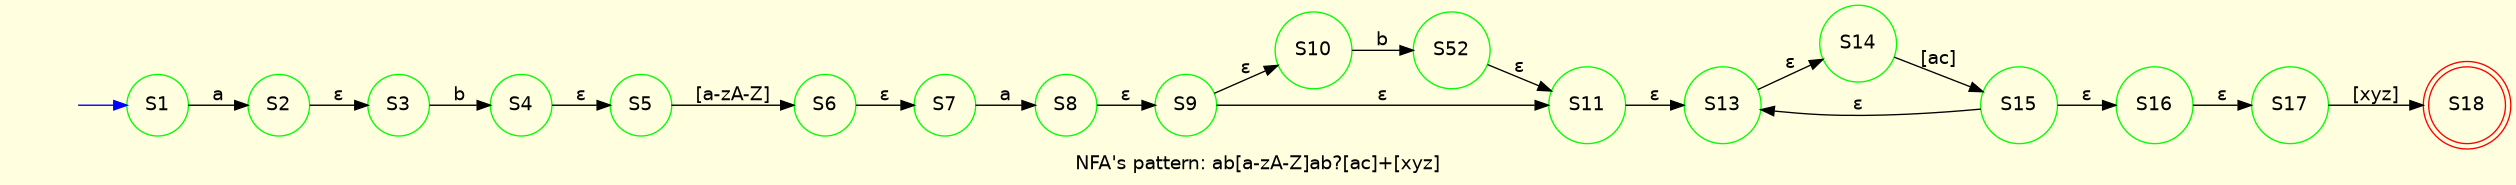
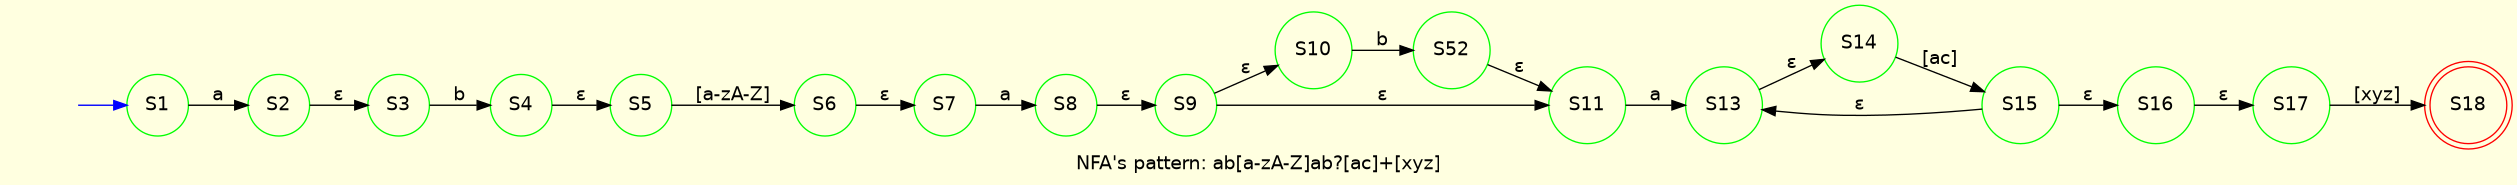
(1655, 95) -> (1656, 95)
